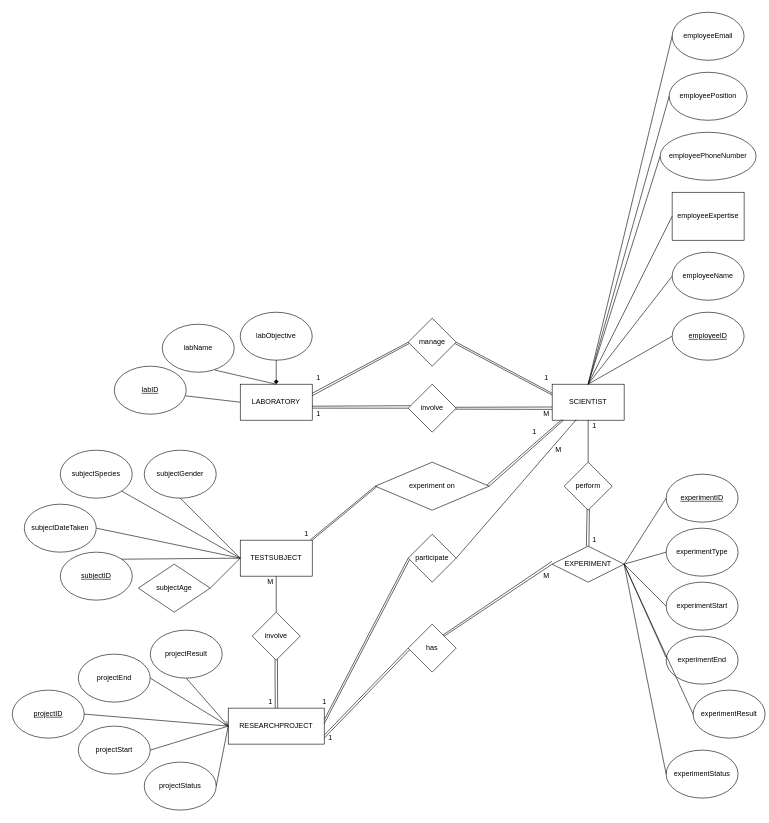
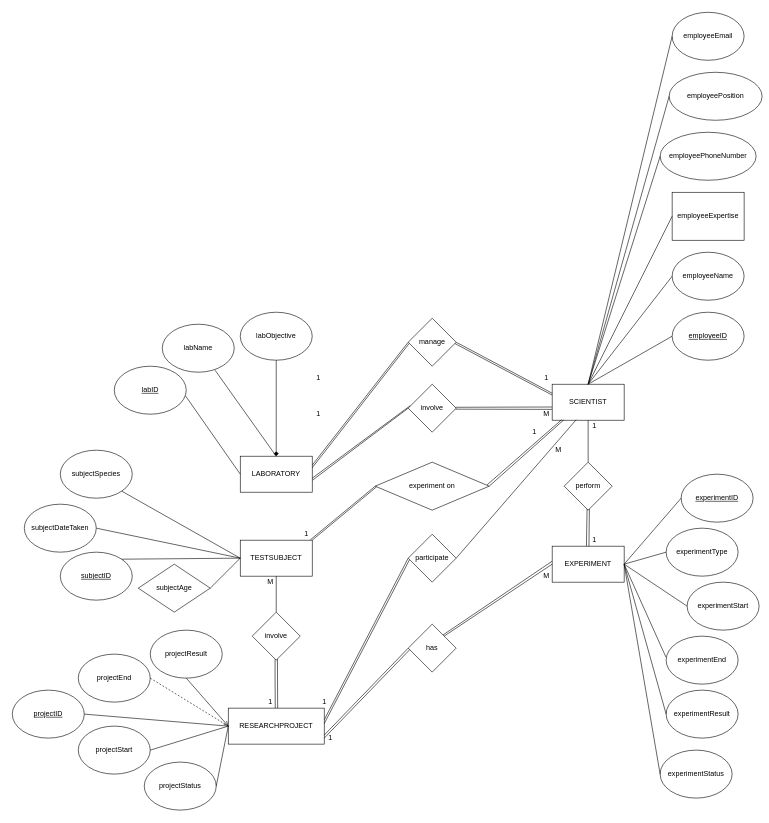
(708, 96) -> (716, 96)
(276, 402) -> (276, 474)
(180, 474) -> none
(702, 498) -> (717, 498)
(209, 527) -> none
(588, 564) -> (588, 564)
(702, 606) -> (723, 606)
(186, 700) -> (186, 700)
(729, 714) -> (702, 714)
(702, 774) -> (696, 774)
